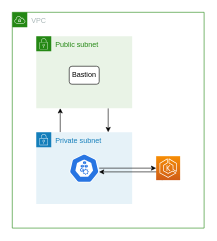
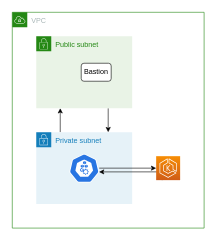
(84, 75) -> (96, 72)
